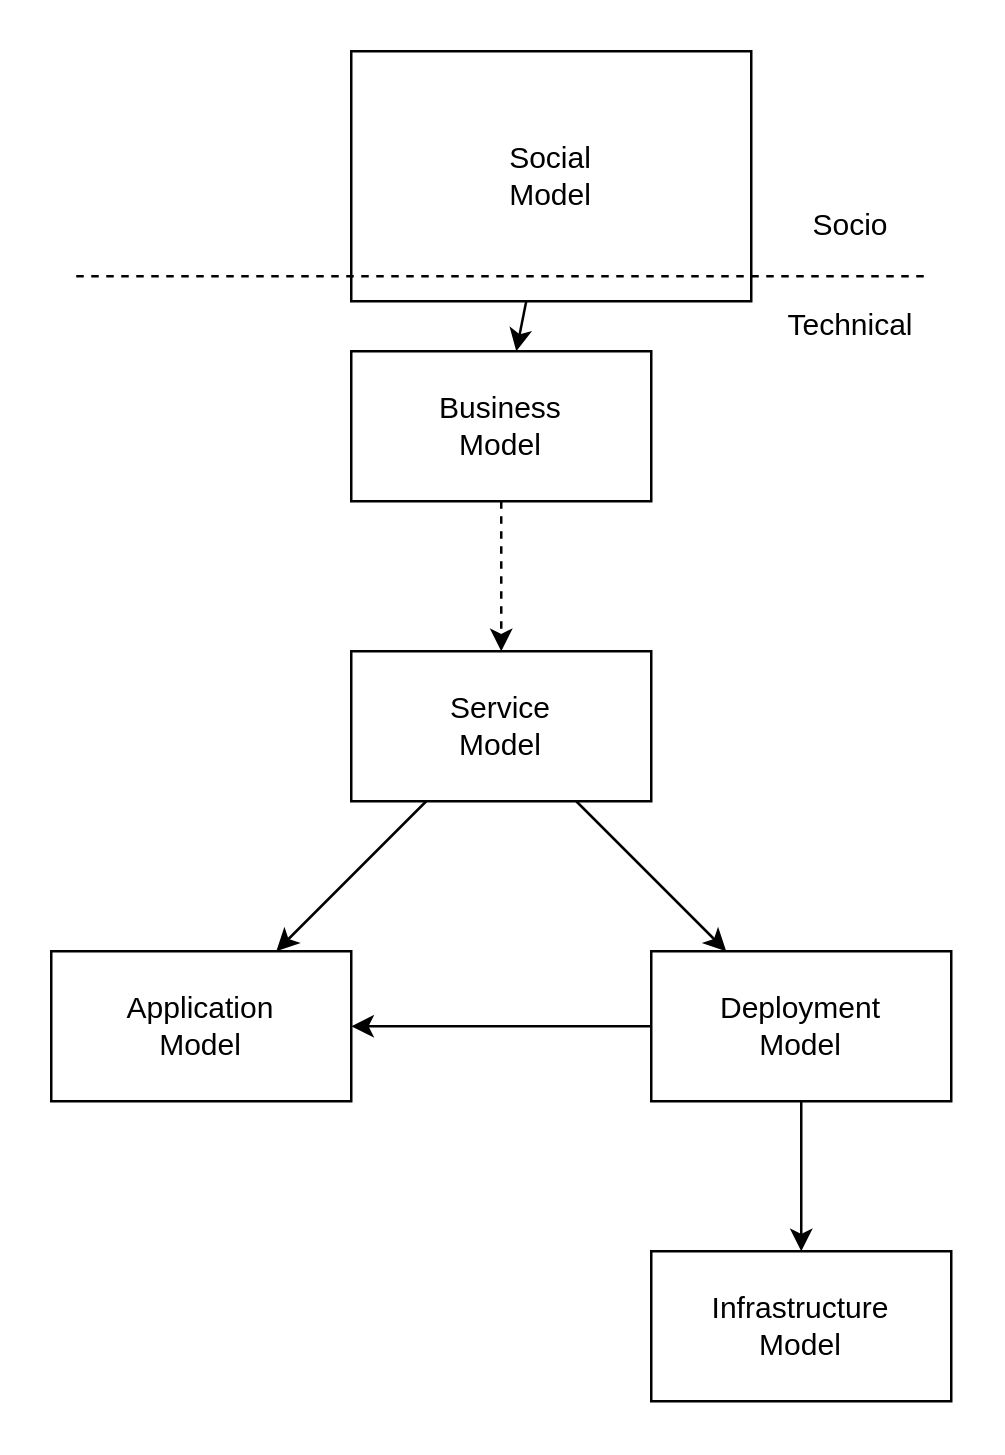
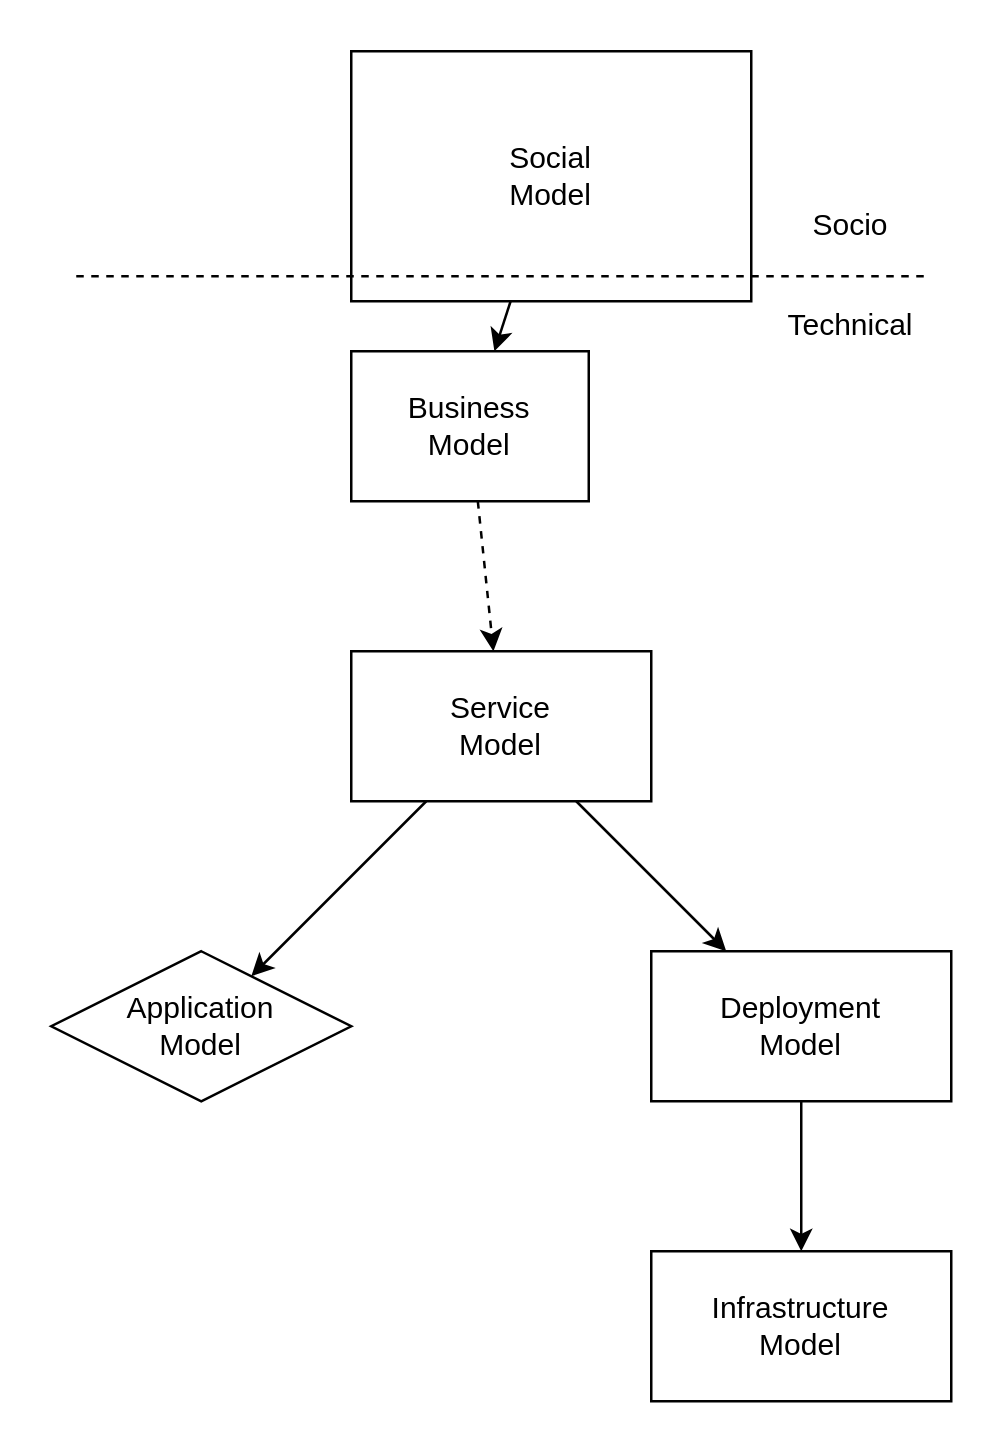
(501, 426) -> (470, 426)
(201, 1026) -> (201, 1026)
(509, 1026) -> none
